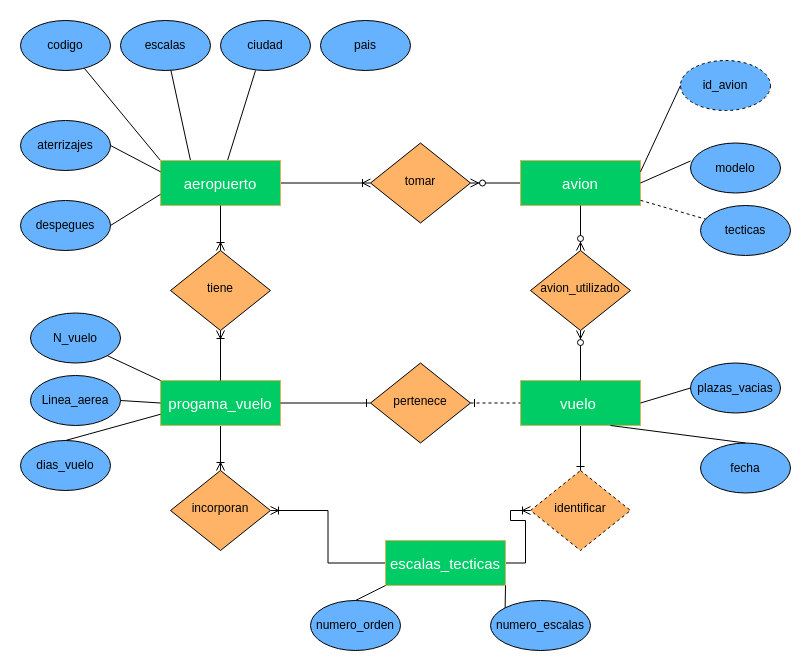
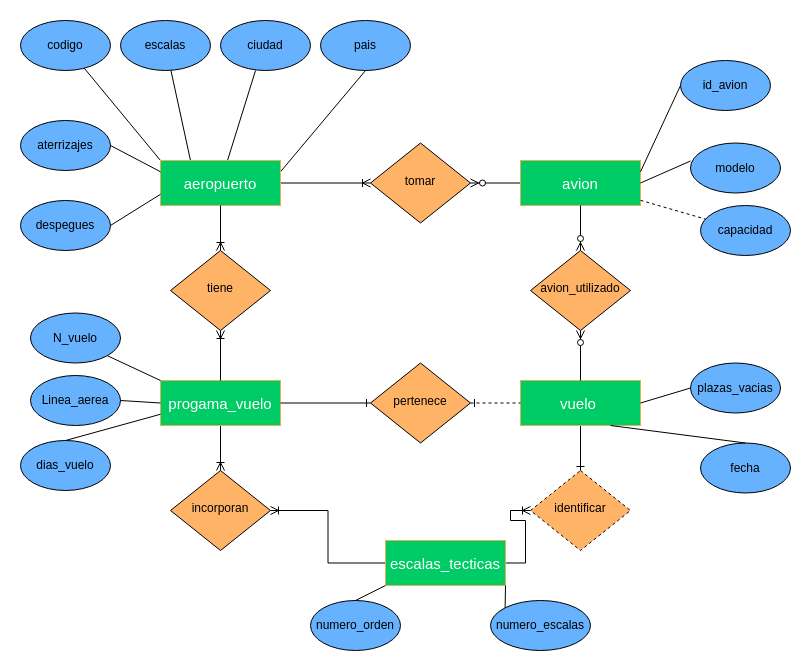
(726, 86) -> (726, 86)
none -> (323, 121)
(746, 231) -> (746, 231)
